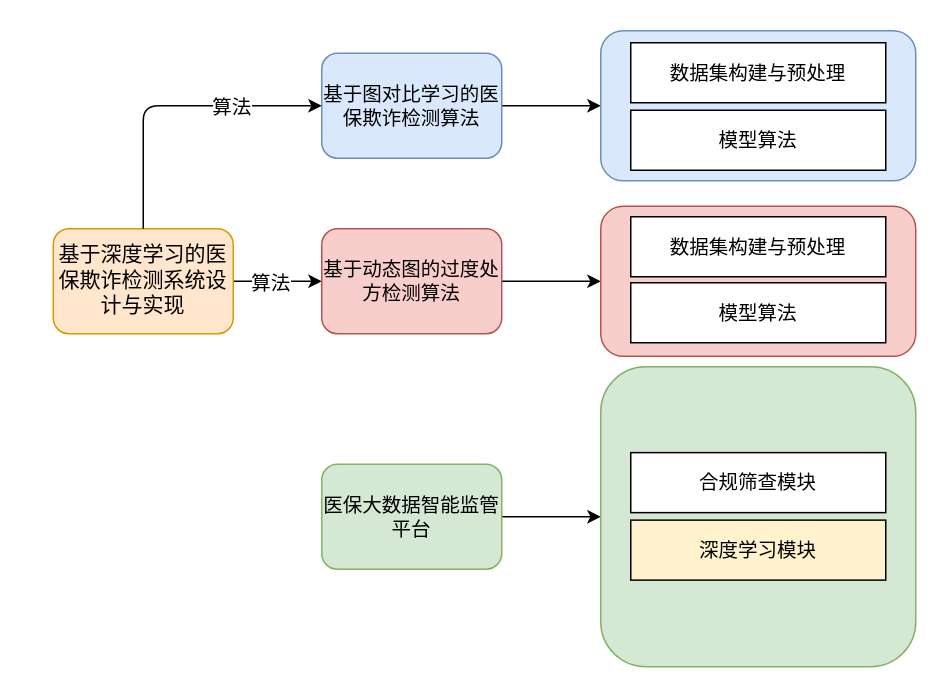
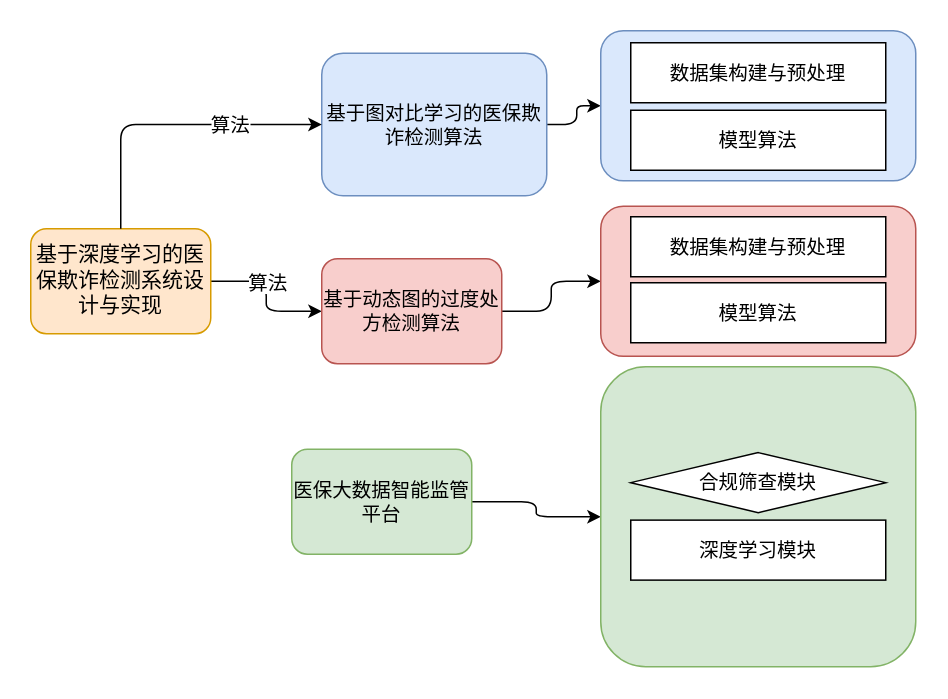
(412, 106) -> (434, 125)
(143, 281) -> (121, 281)
(412, 281) -> (412, 311)
(758, 483) -> (758, 483)
(412, 517) -> (382, 502)
(758, 550) -> (758, 550)
